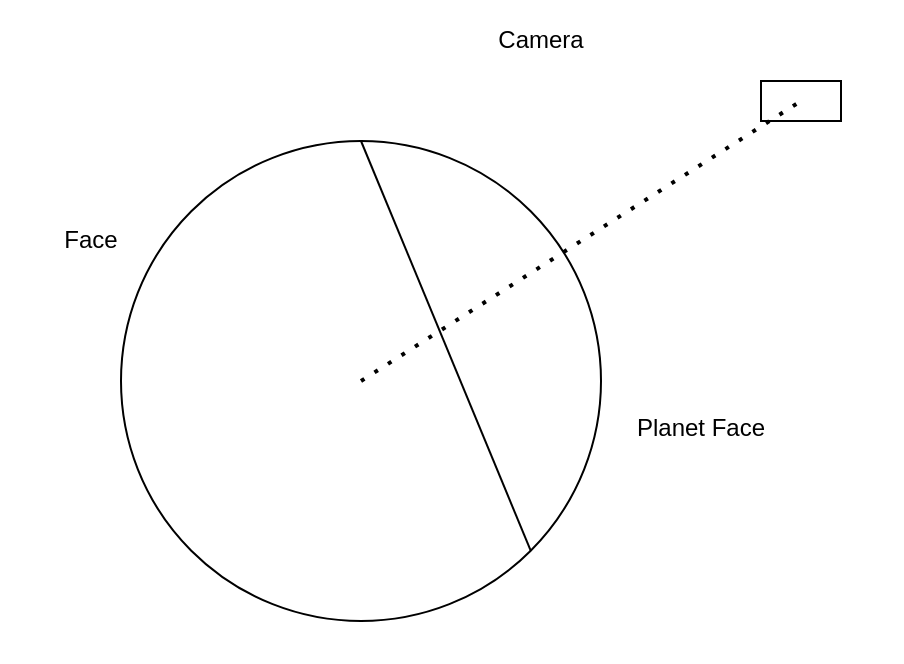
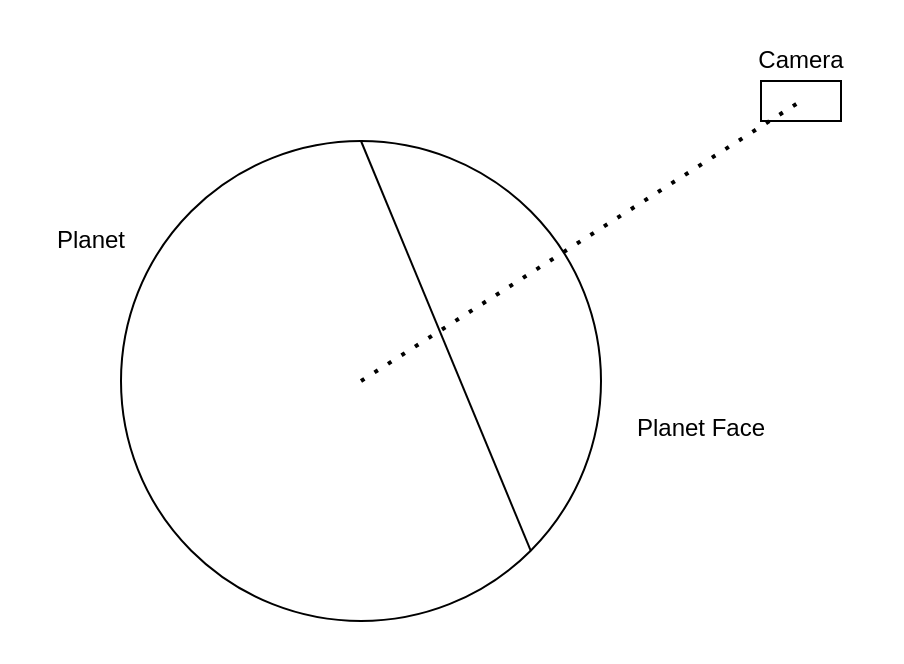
(541, 41) -> (801, 61)
(92, 241) -> (92, 241)
